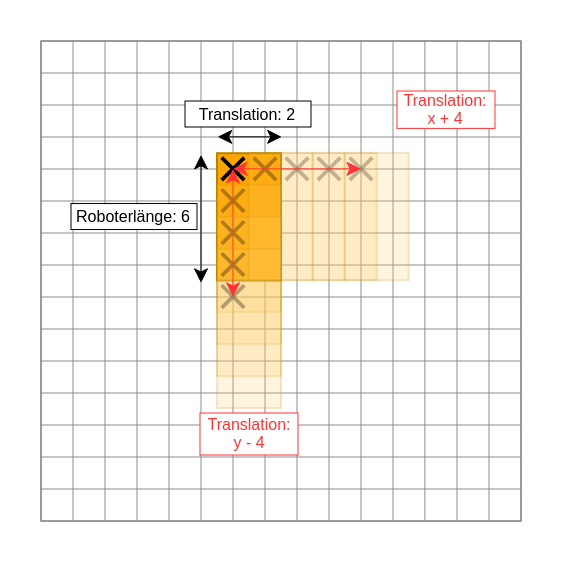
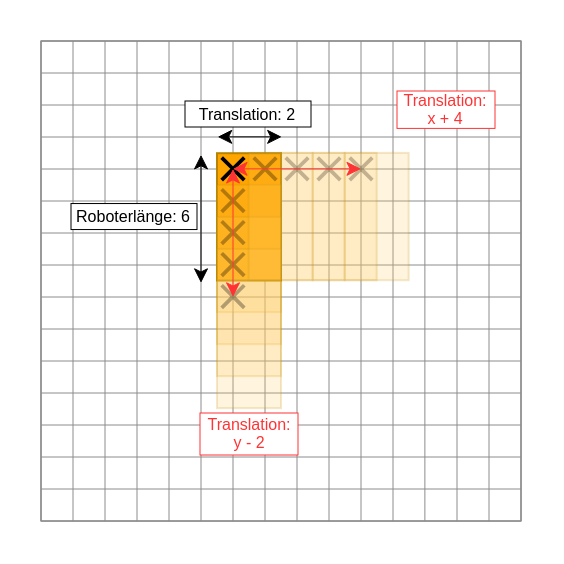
(250, 433) -> (250, 433)
